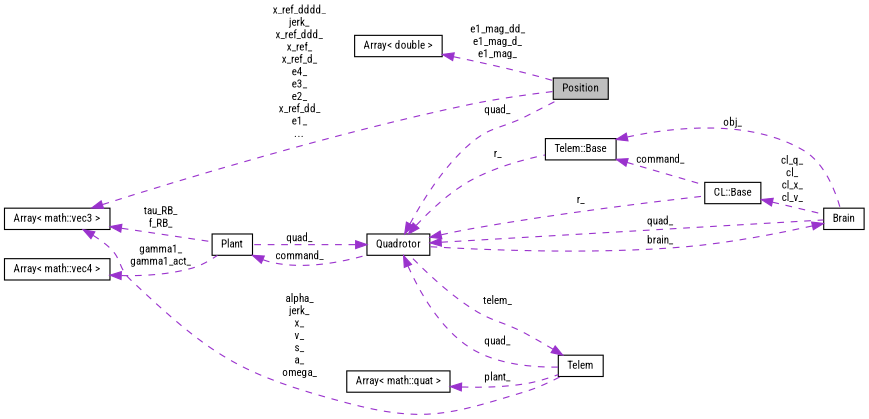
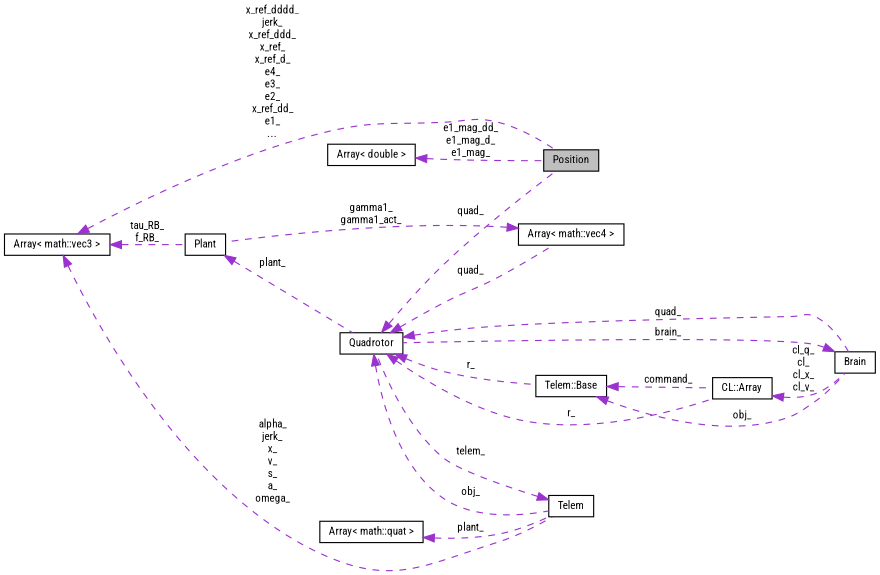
(733, 193) -> (742, 388)
(304, 245) -> (477, 287)
(300, 256) -> (273, 263)
(498, 342) -> (471, 492)
